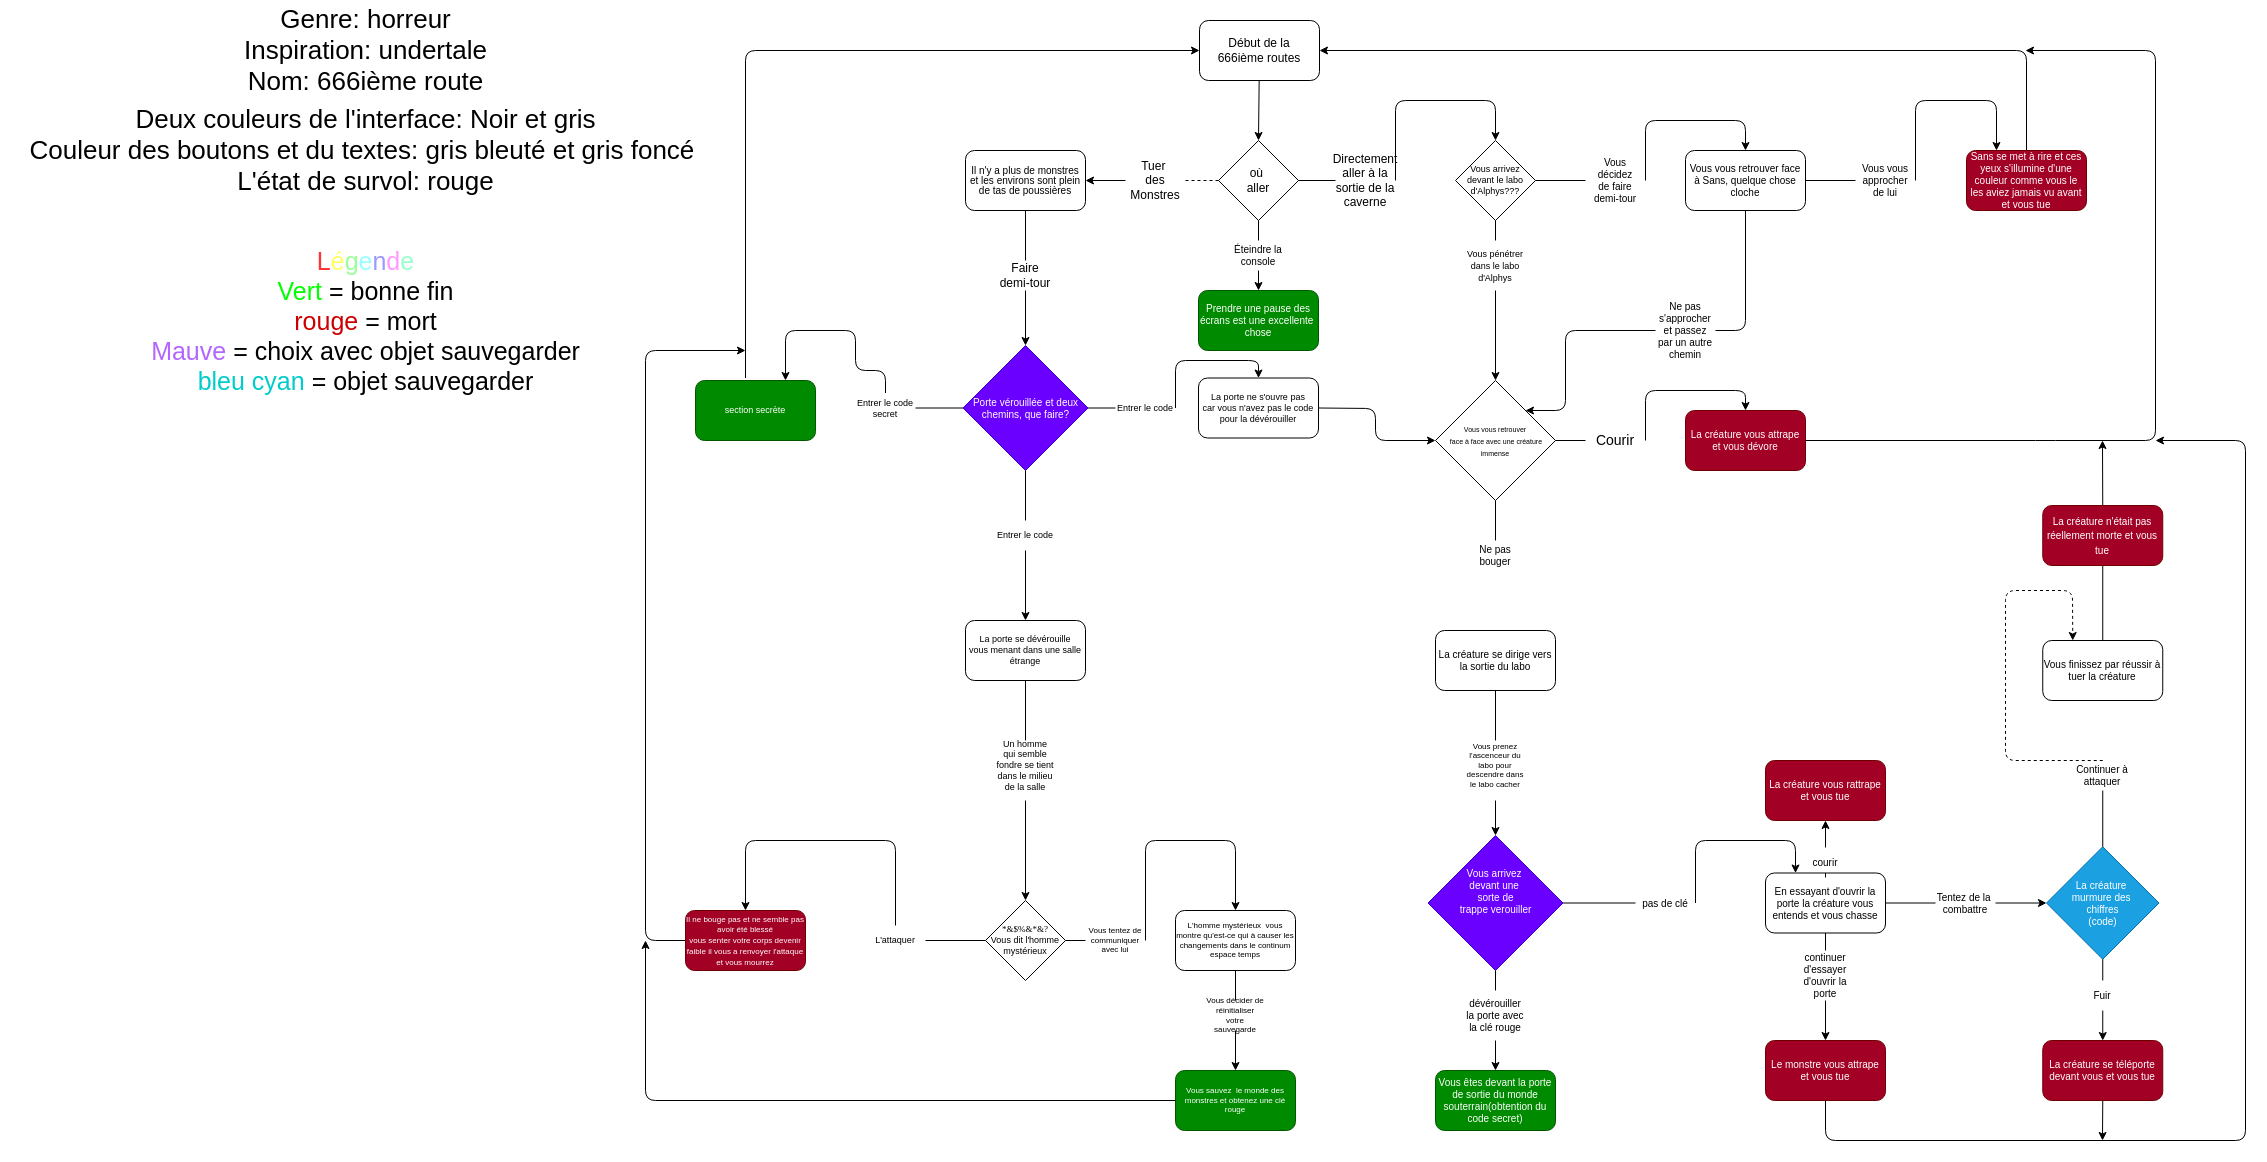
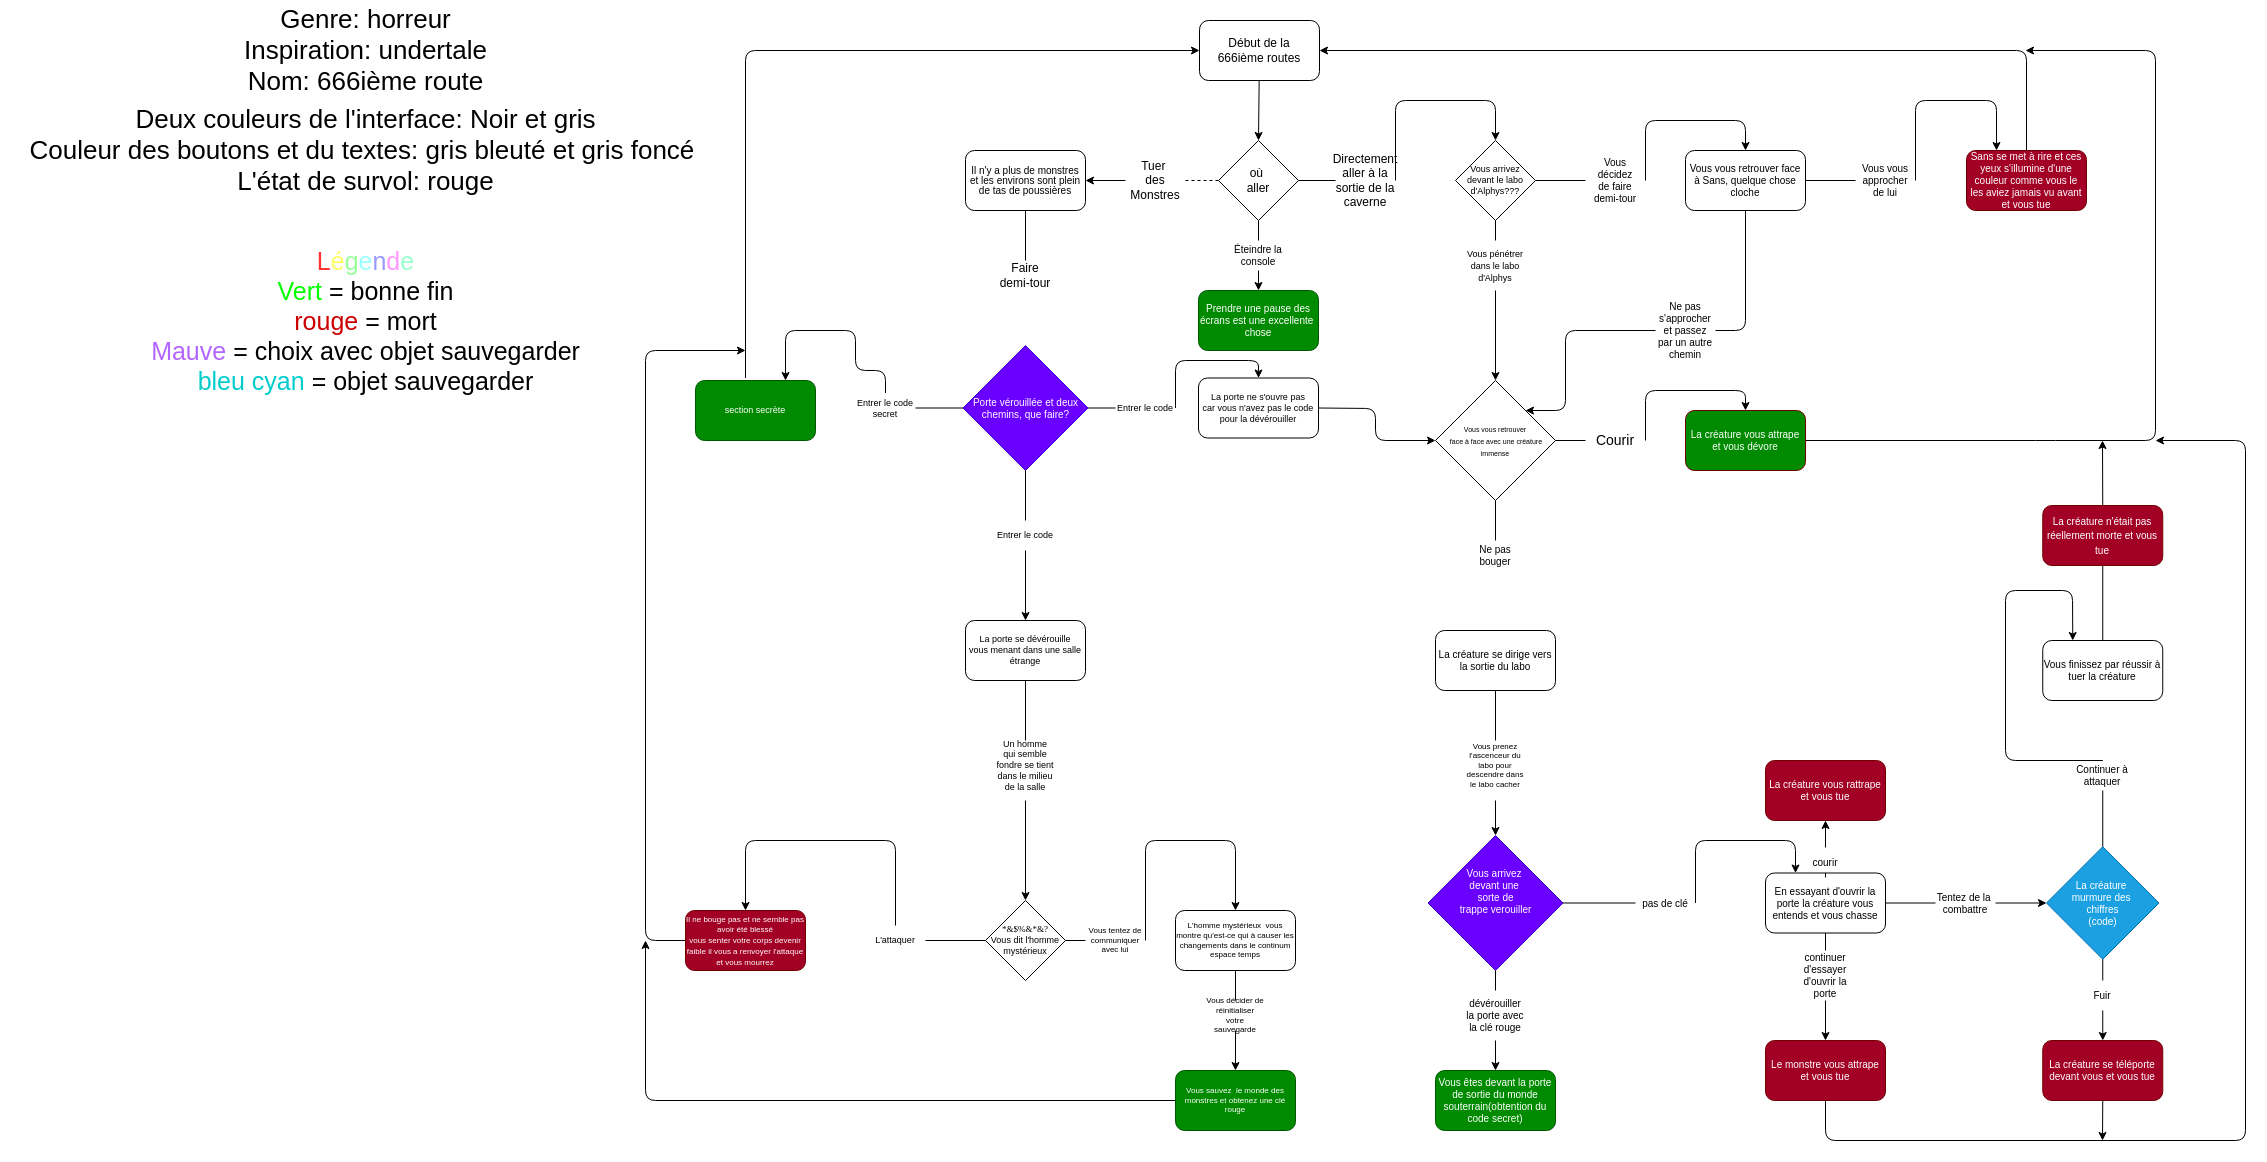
(1026, 315) -> none
(1746, 441) -> (1746, 441)
(2006, 674) -> (2006, 674)
